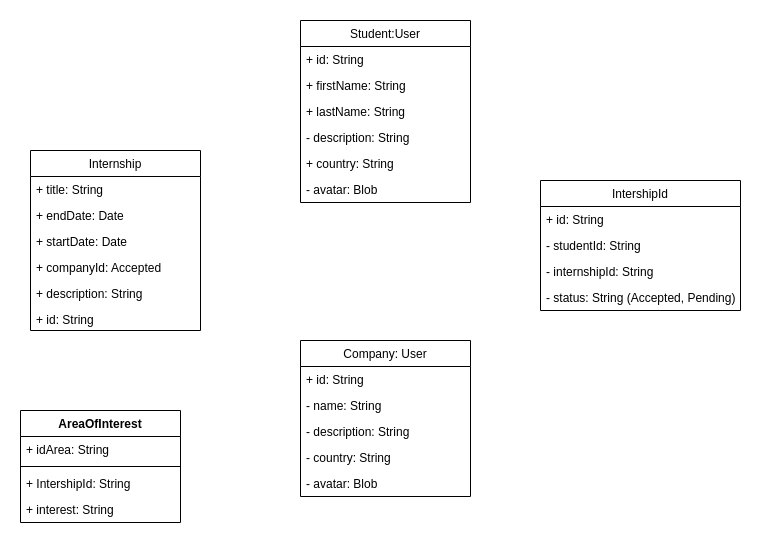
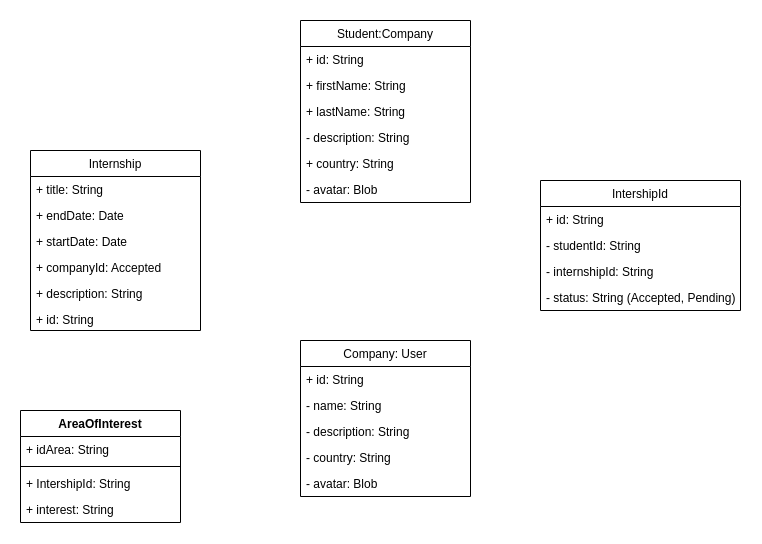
(385, 34) -> (385, 34)
